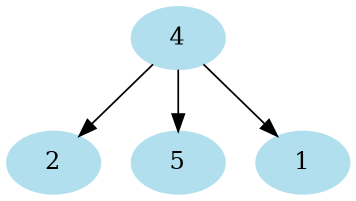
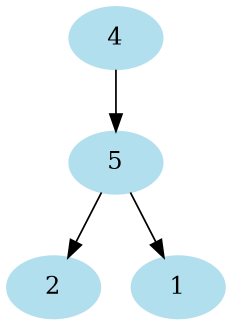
(122, 94) -> (89, 217)
(234, 94) -> (143, 217)
